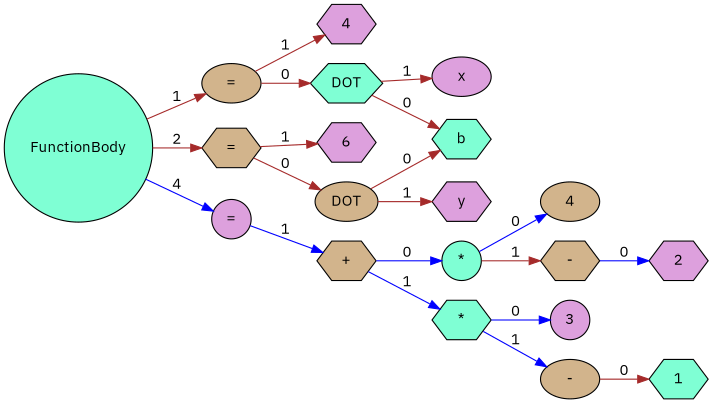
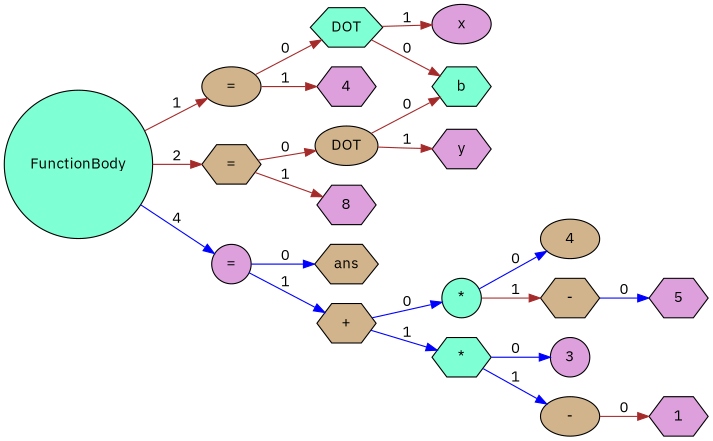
(347, 142) -> (347, 205)
(679, 261) -> (679, 298)
none -> (347, 264)
(679, 379) -> (679, 416)
